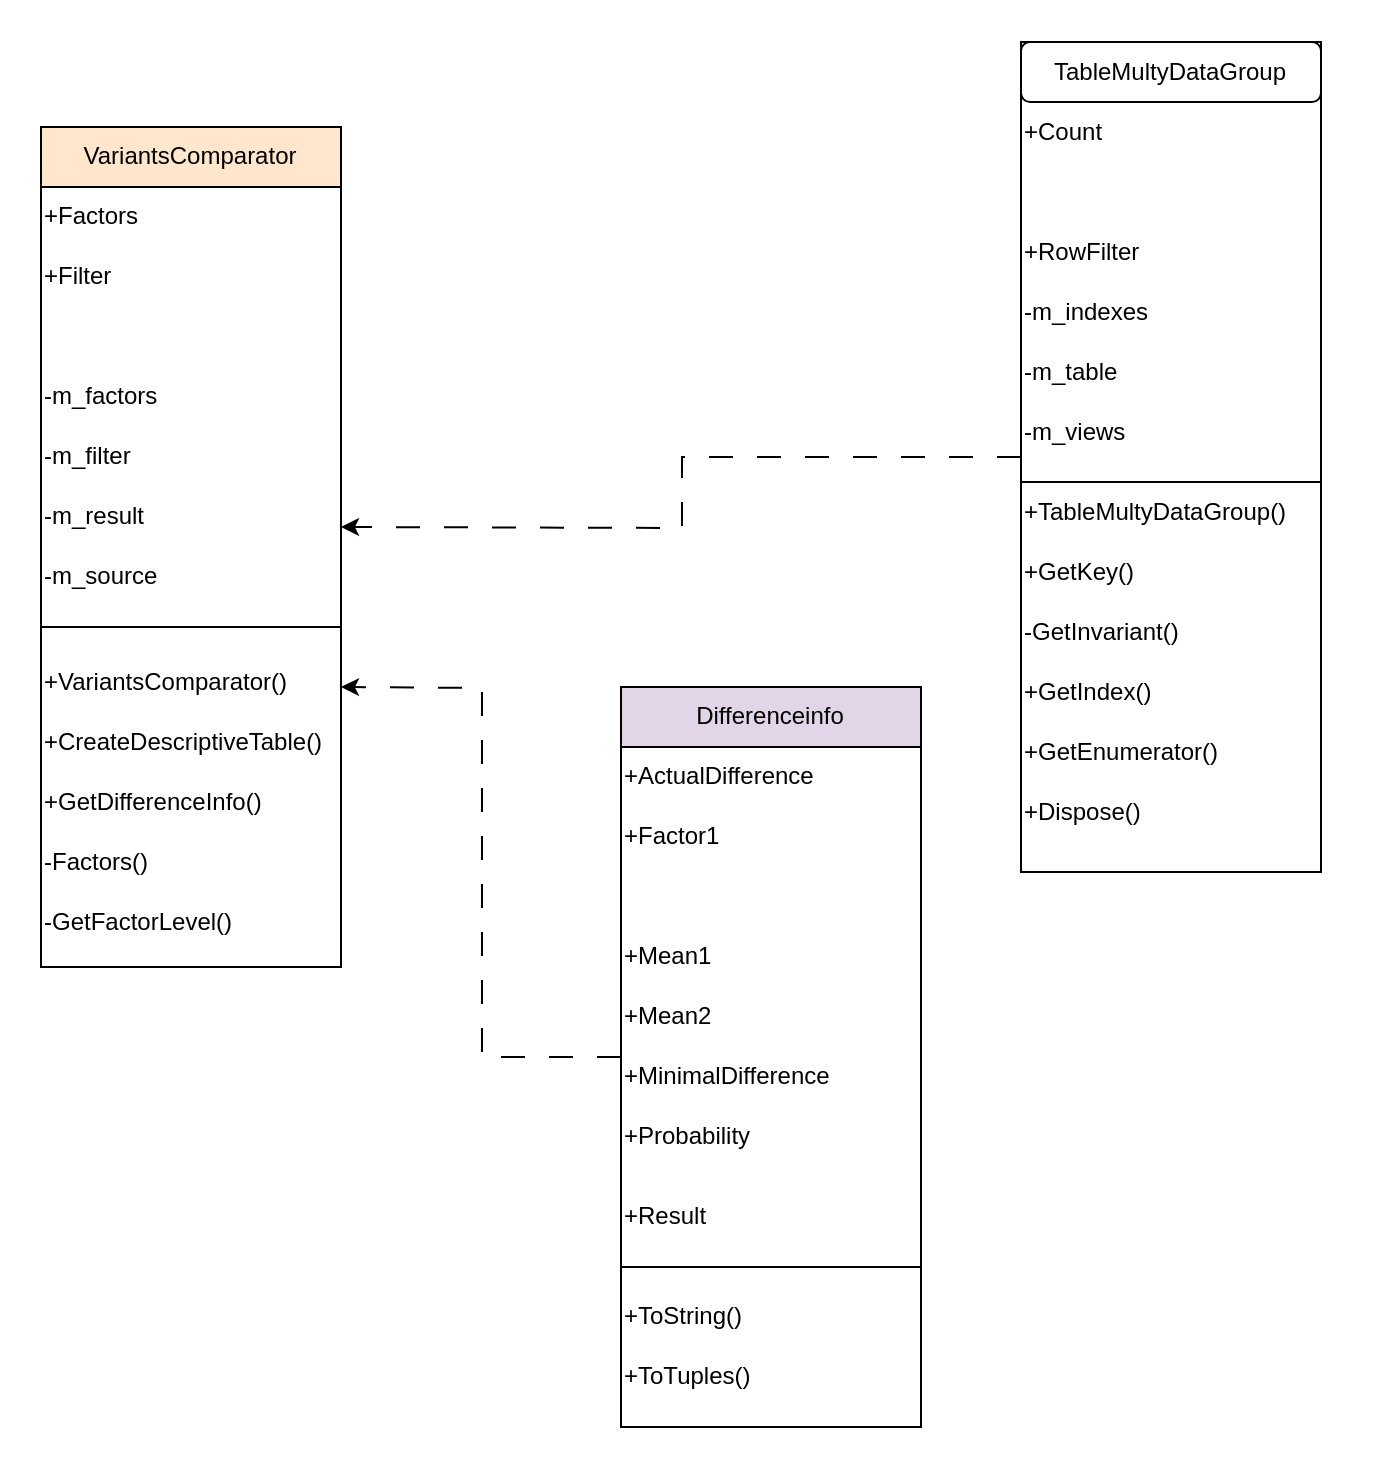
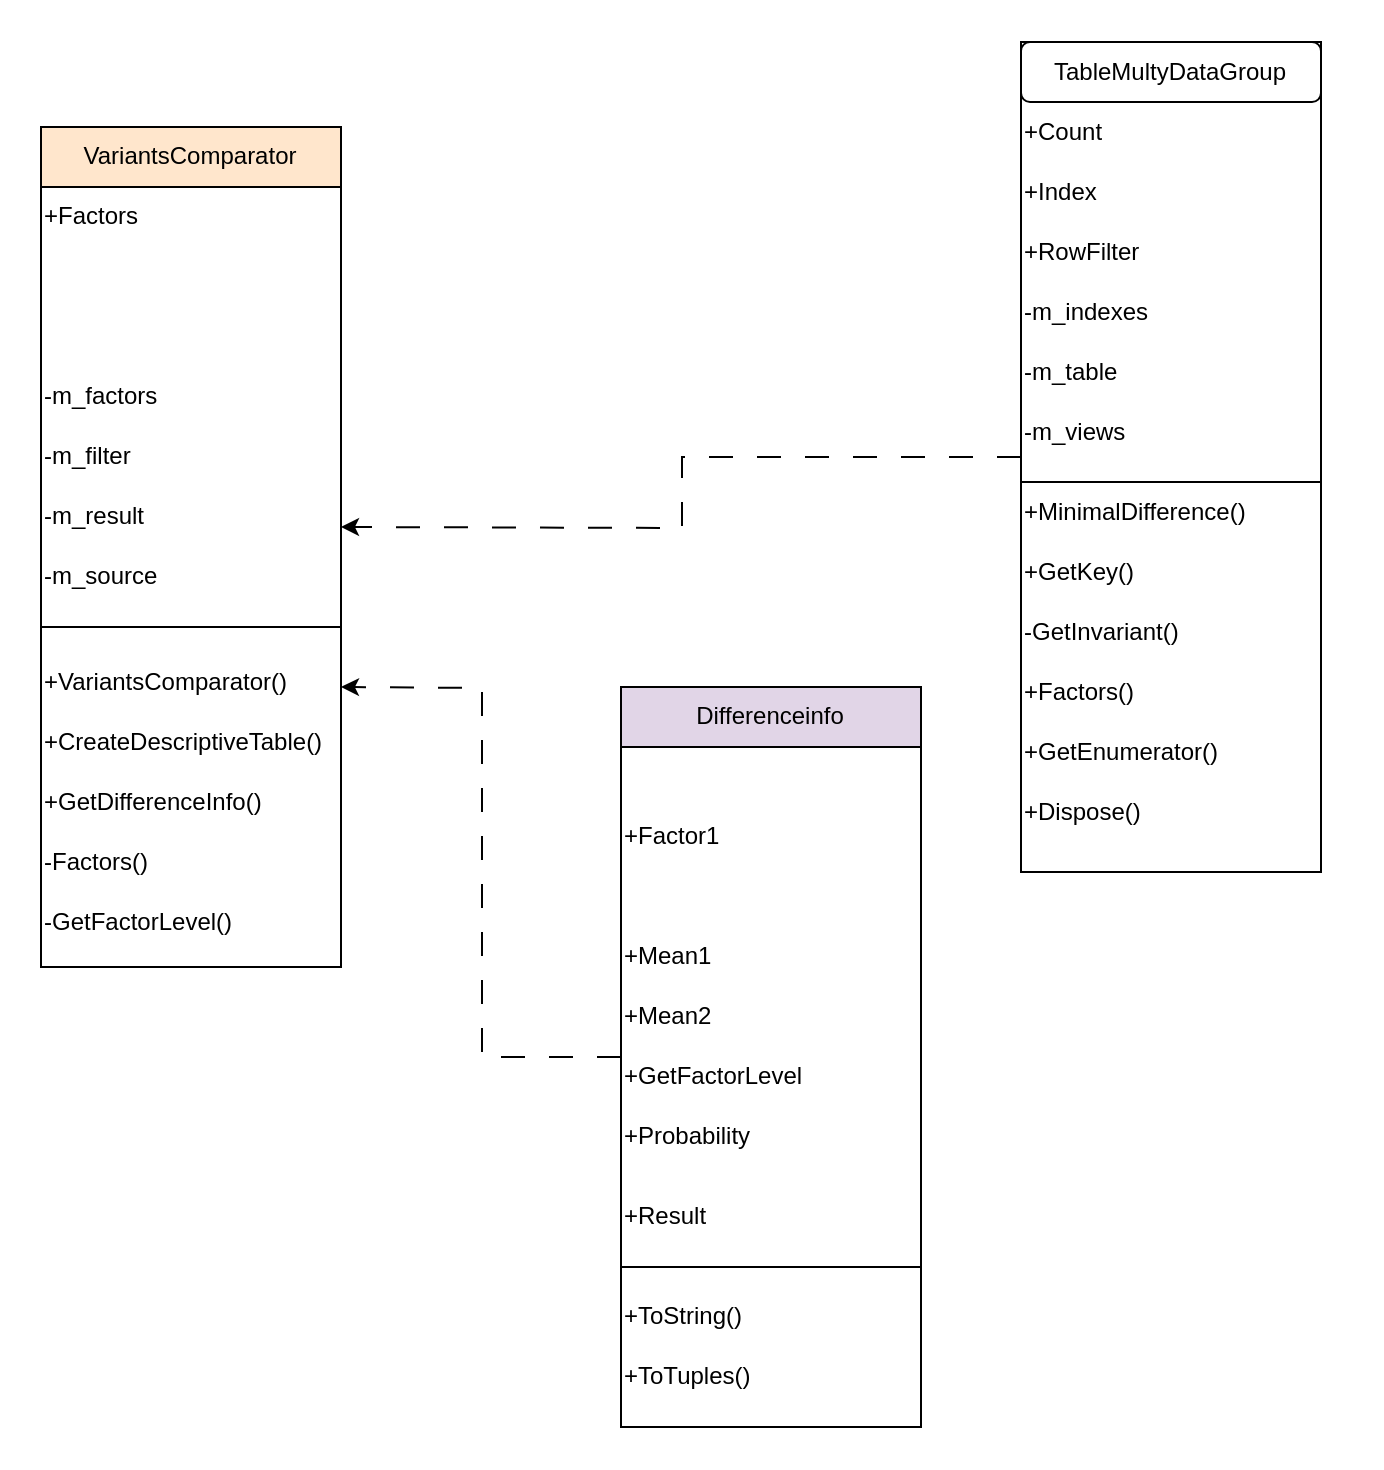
none -> (1131, 192)
(151, 277) -> none
(1167, 513) -> (1147, 513)
(1099, 693) -> (1092, 693)
(731, 777) -> none
(733, 1077) -> (723, 1077)
